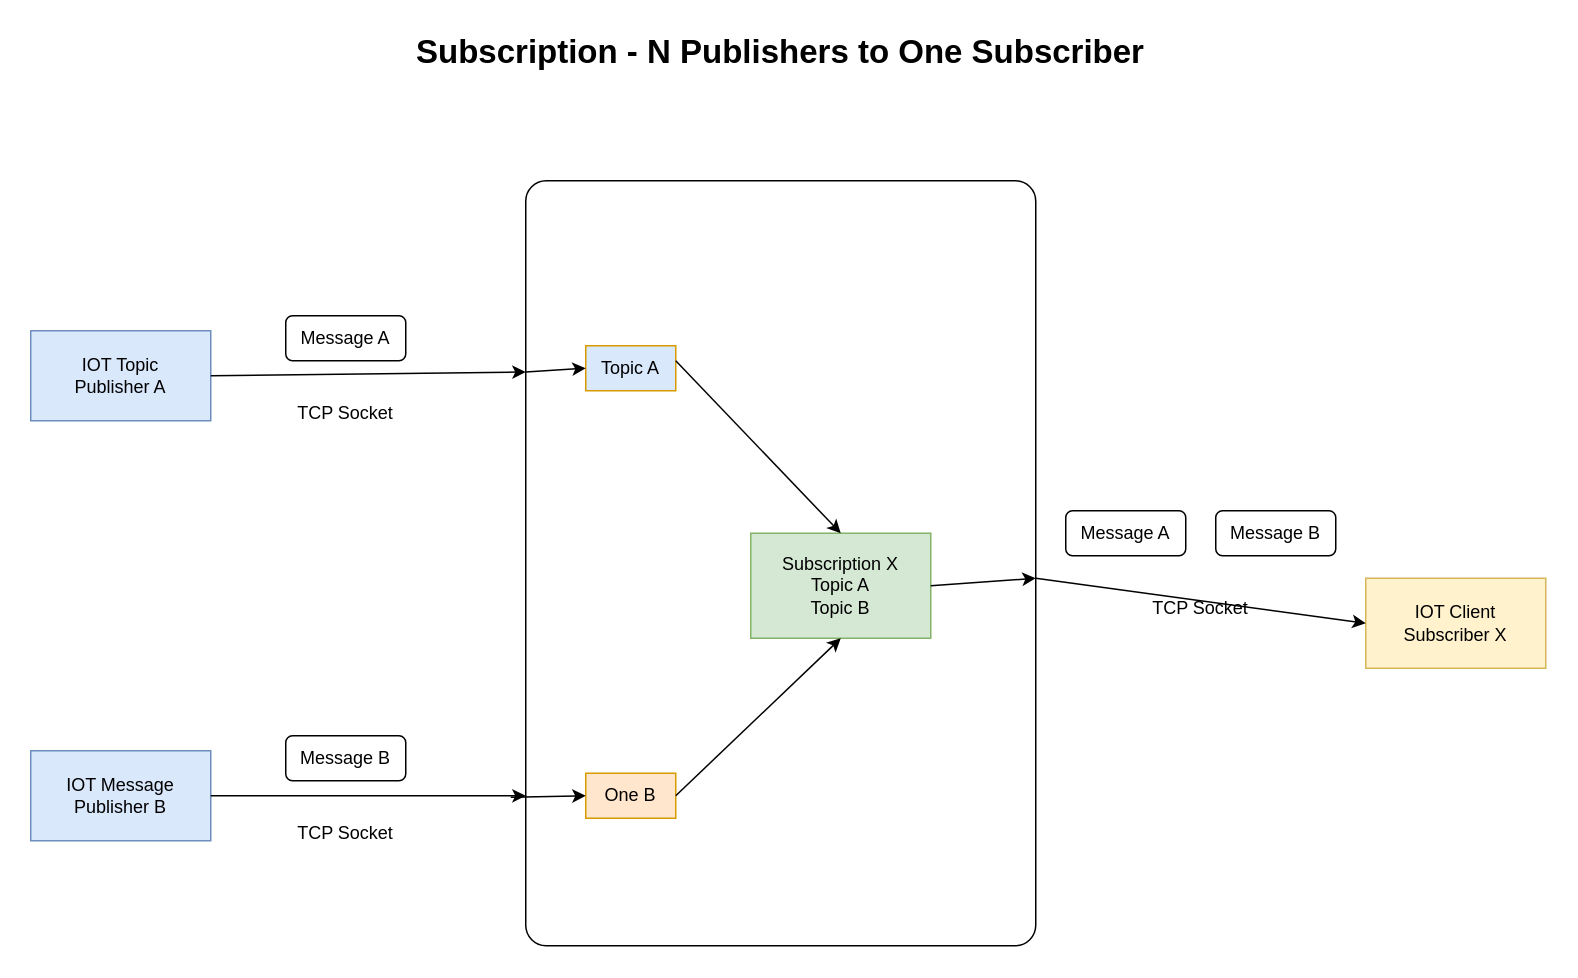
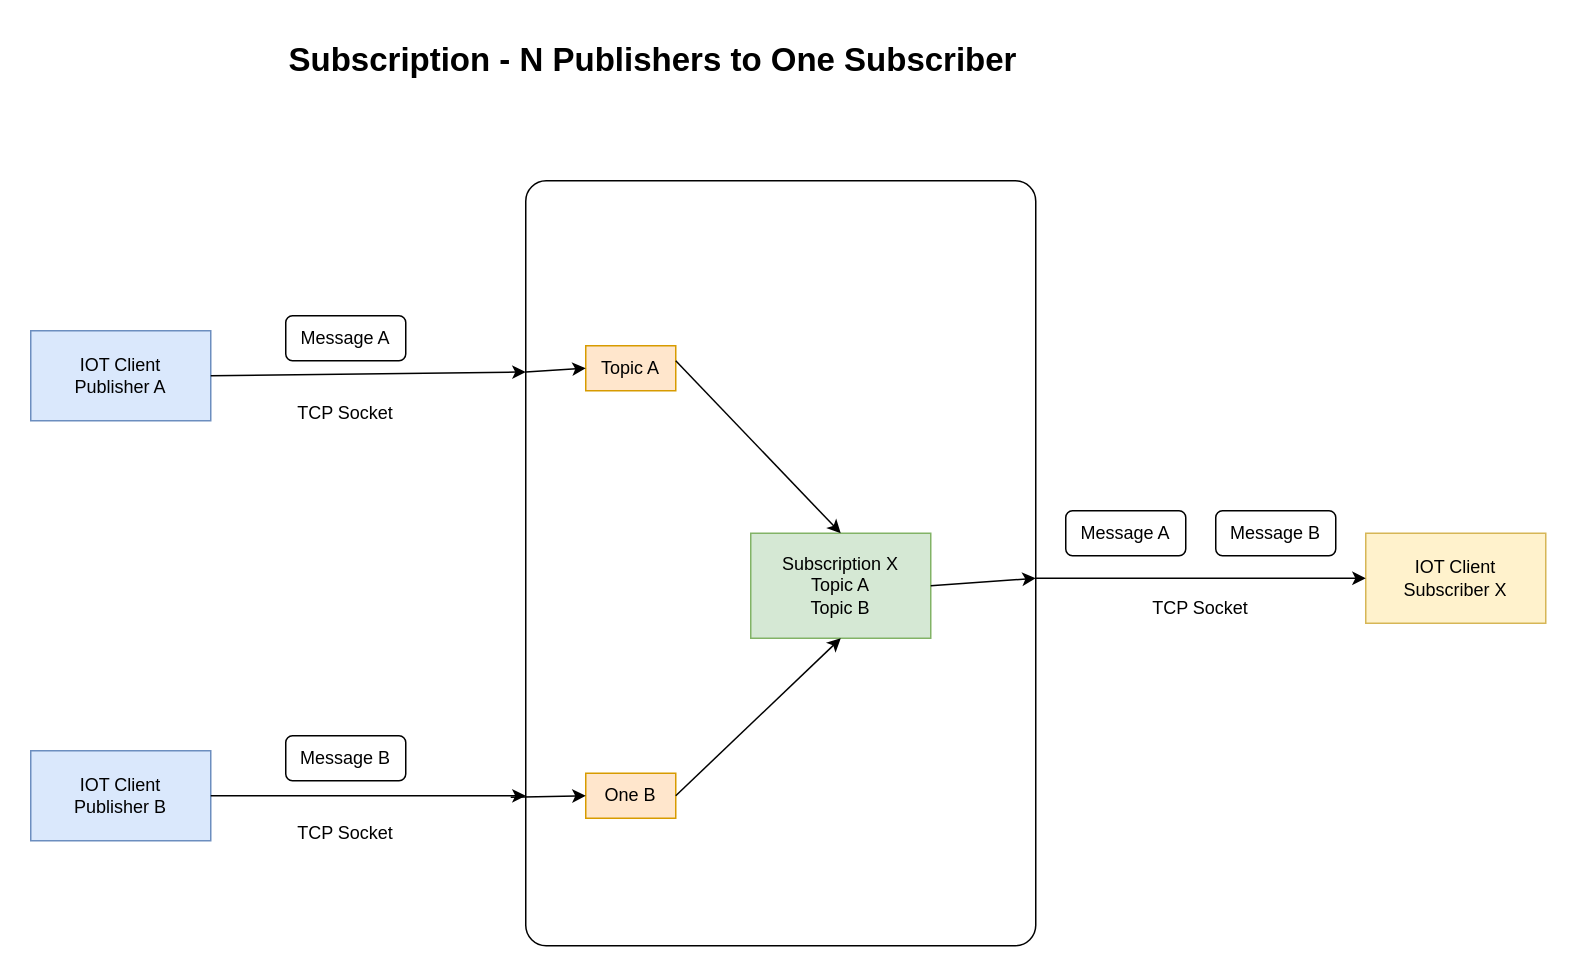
(781, 53) -> (653, 61)
(631, 368) -> (631, 368)
(121, 376) -> (121, 376)
(1456, 623) -> (1456, 578)
(121, 796) -> (121, 796)
